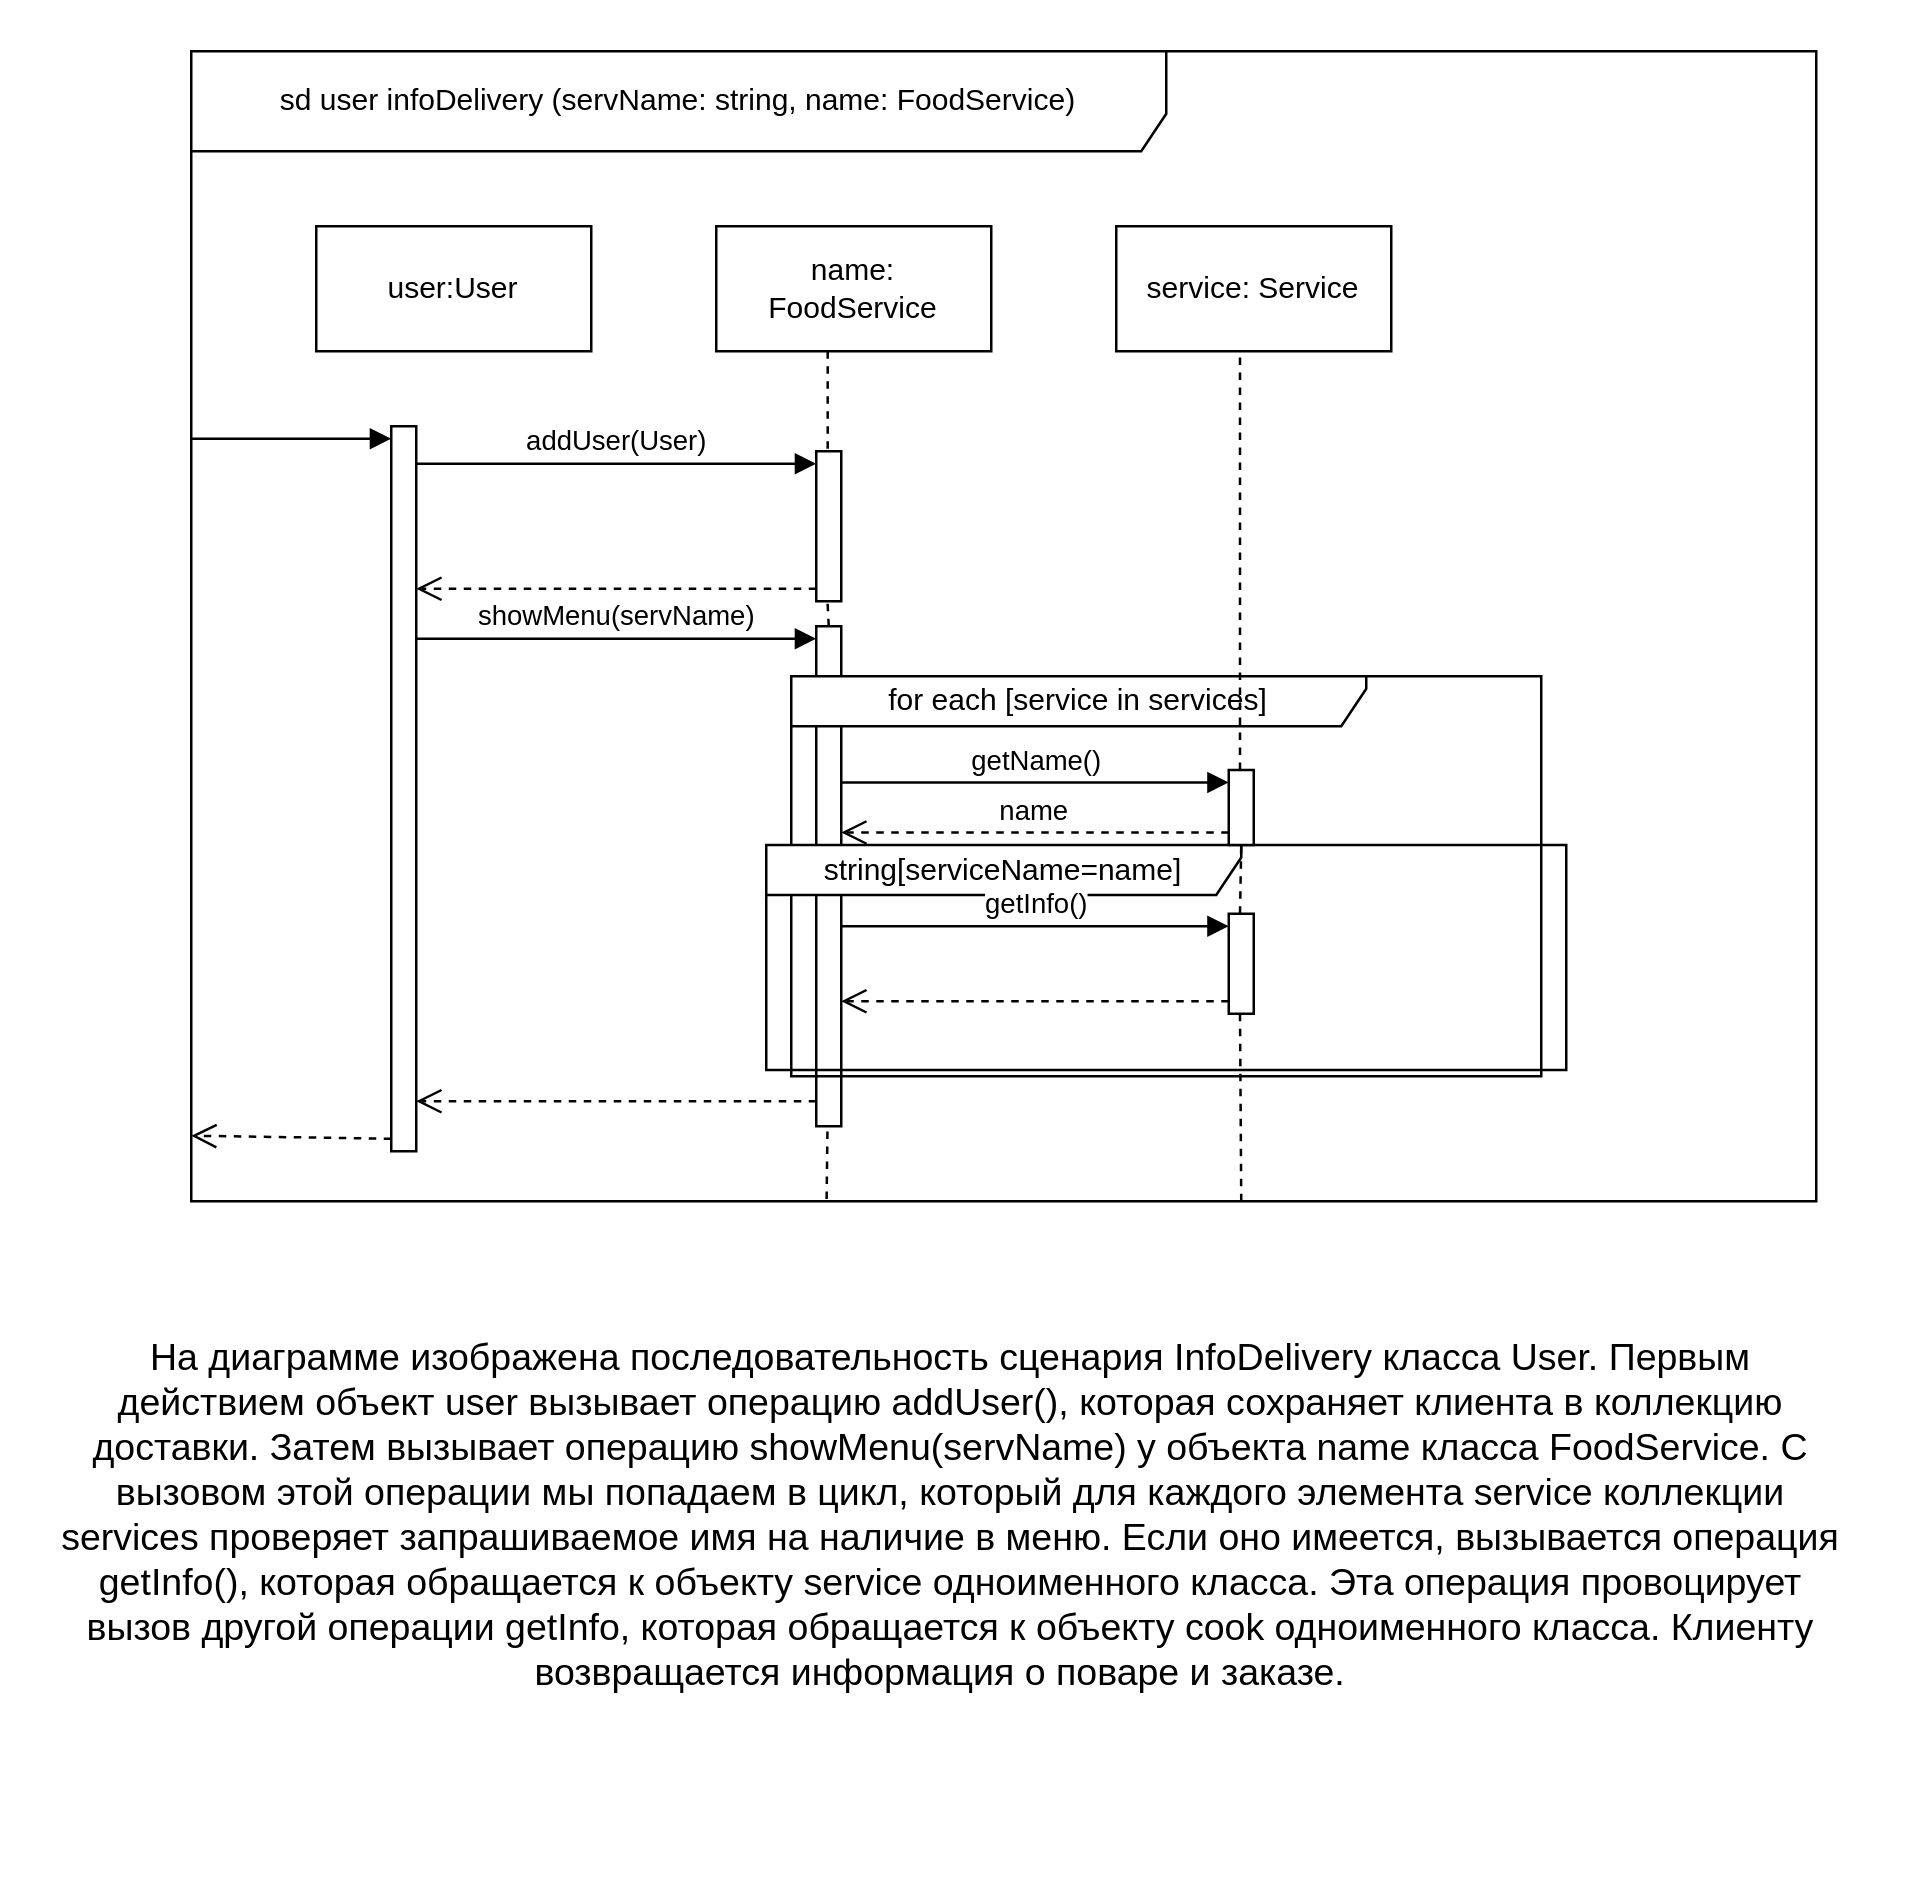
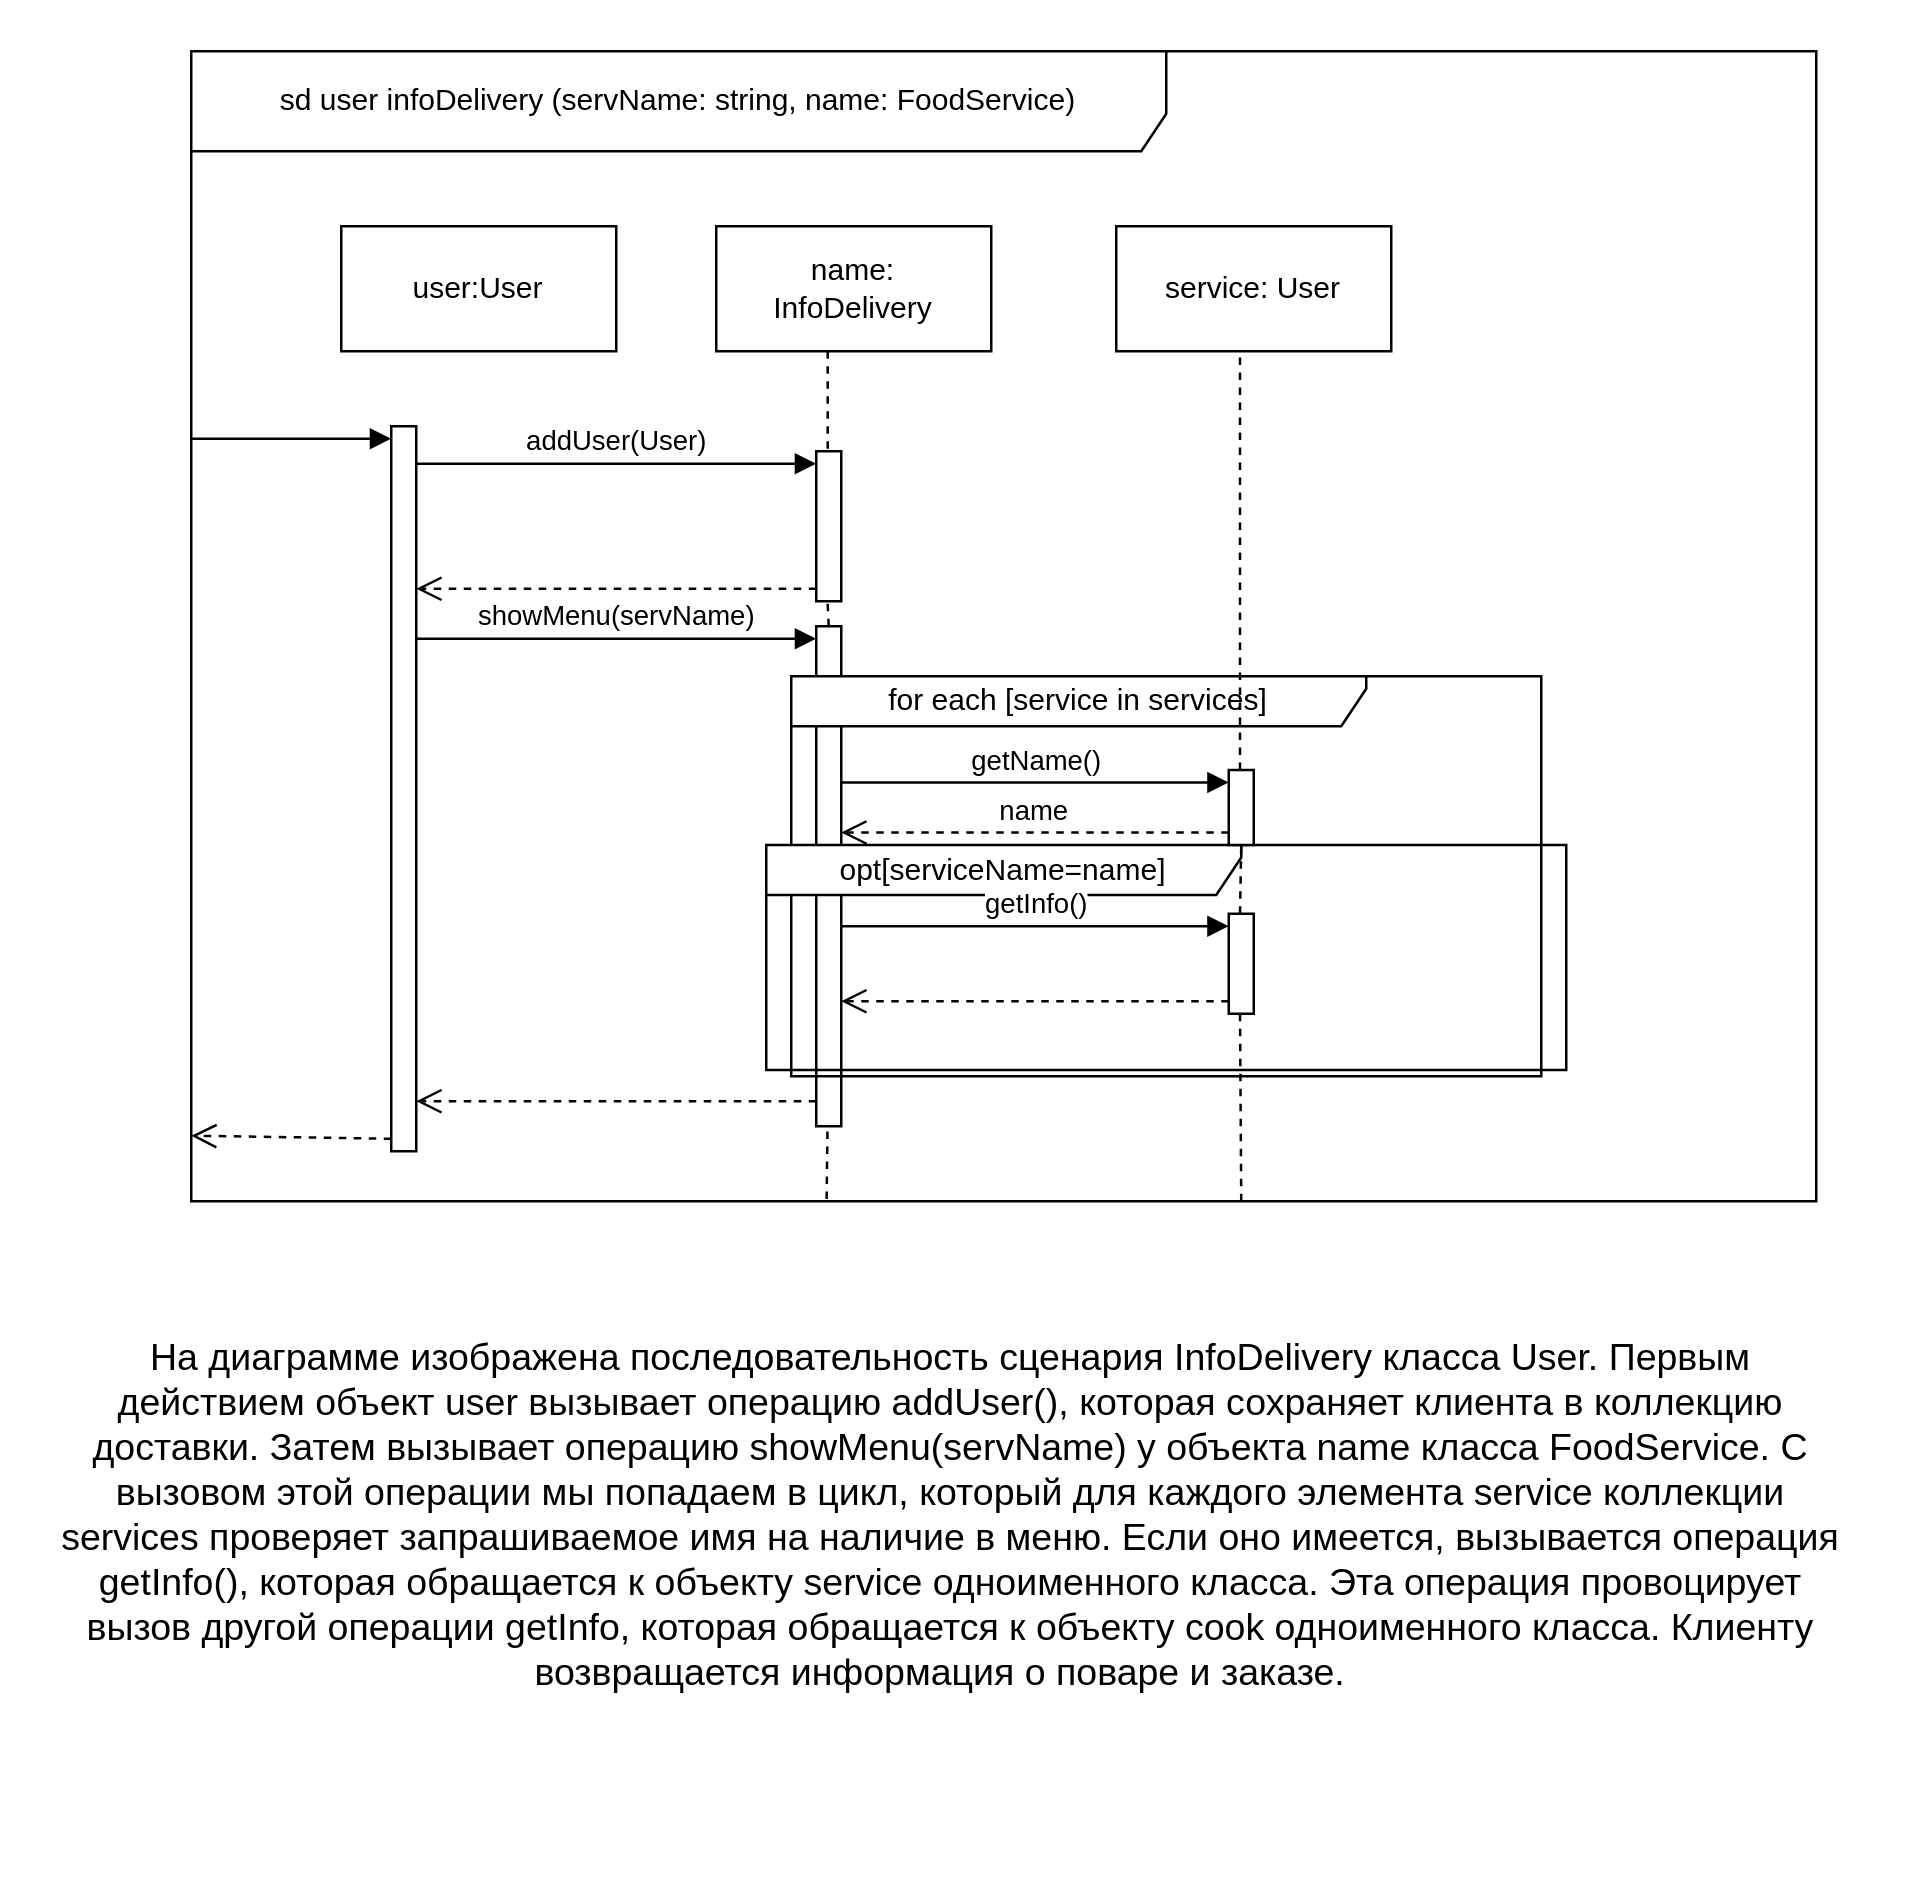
(454, 289) -> (479, 289)
(854, 289) -> (854, 289)
(1254, 289) -> (1254, 289)
(1004, 871) -> (1004, 871)
